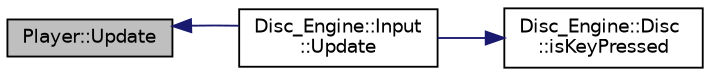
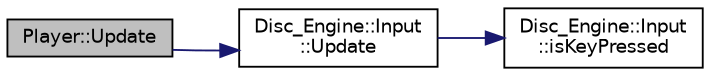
(215, 25) -> (196, 50)
(604, 38) -> (604, 38)
